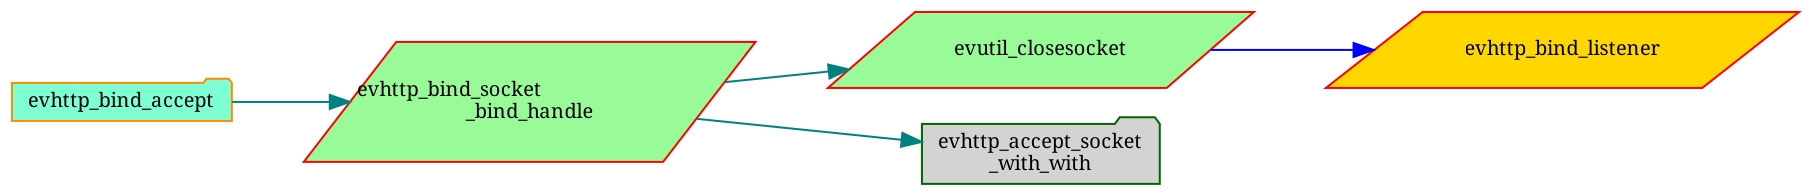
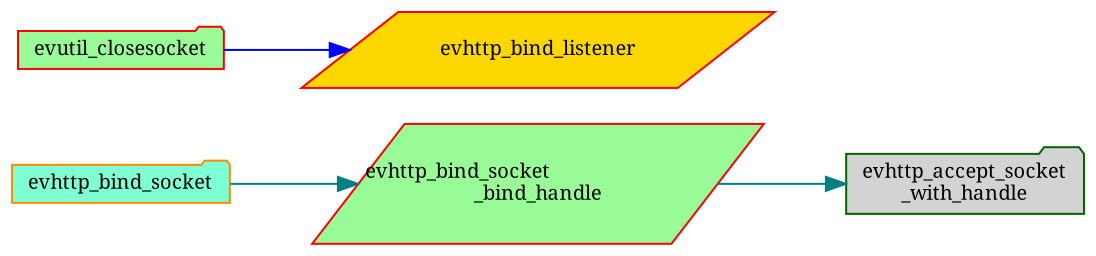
(1041, 50) -> (121, 50)
(777, 77) -> none
(122, 102) -> (121, 184)
(1041, 154) -> (965, 184)
